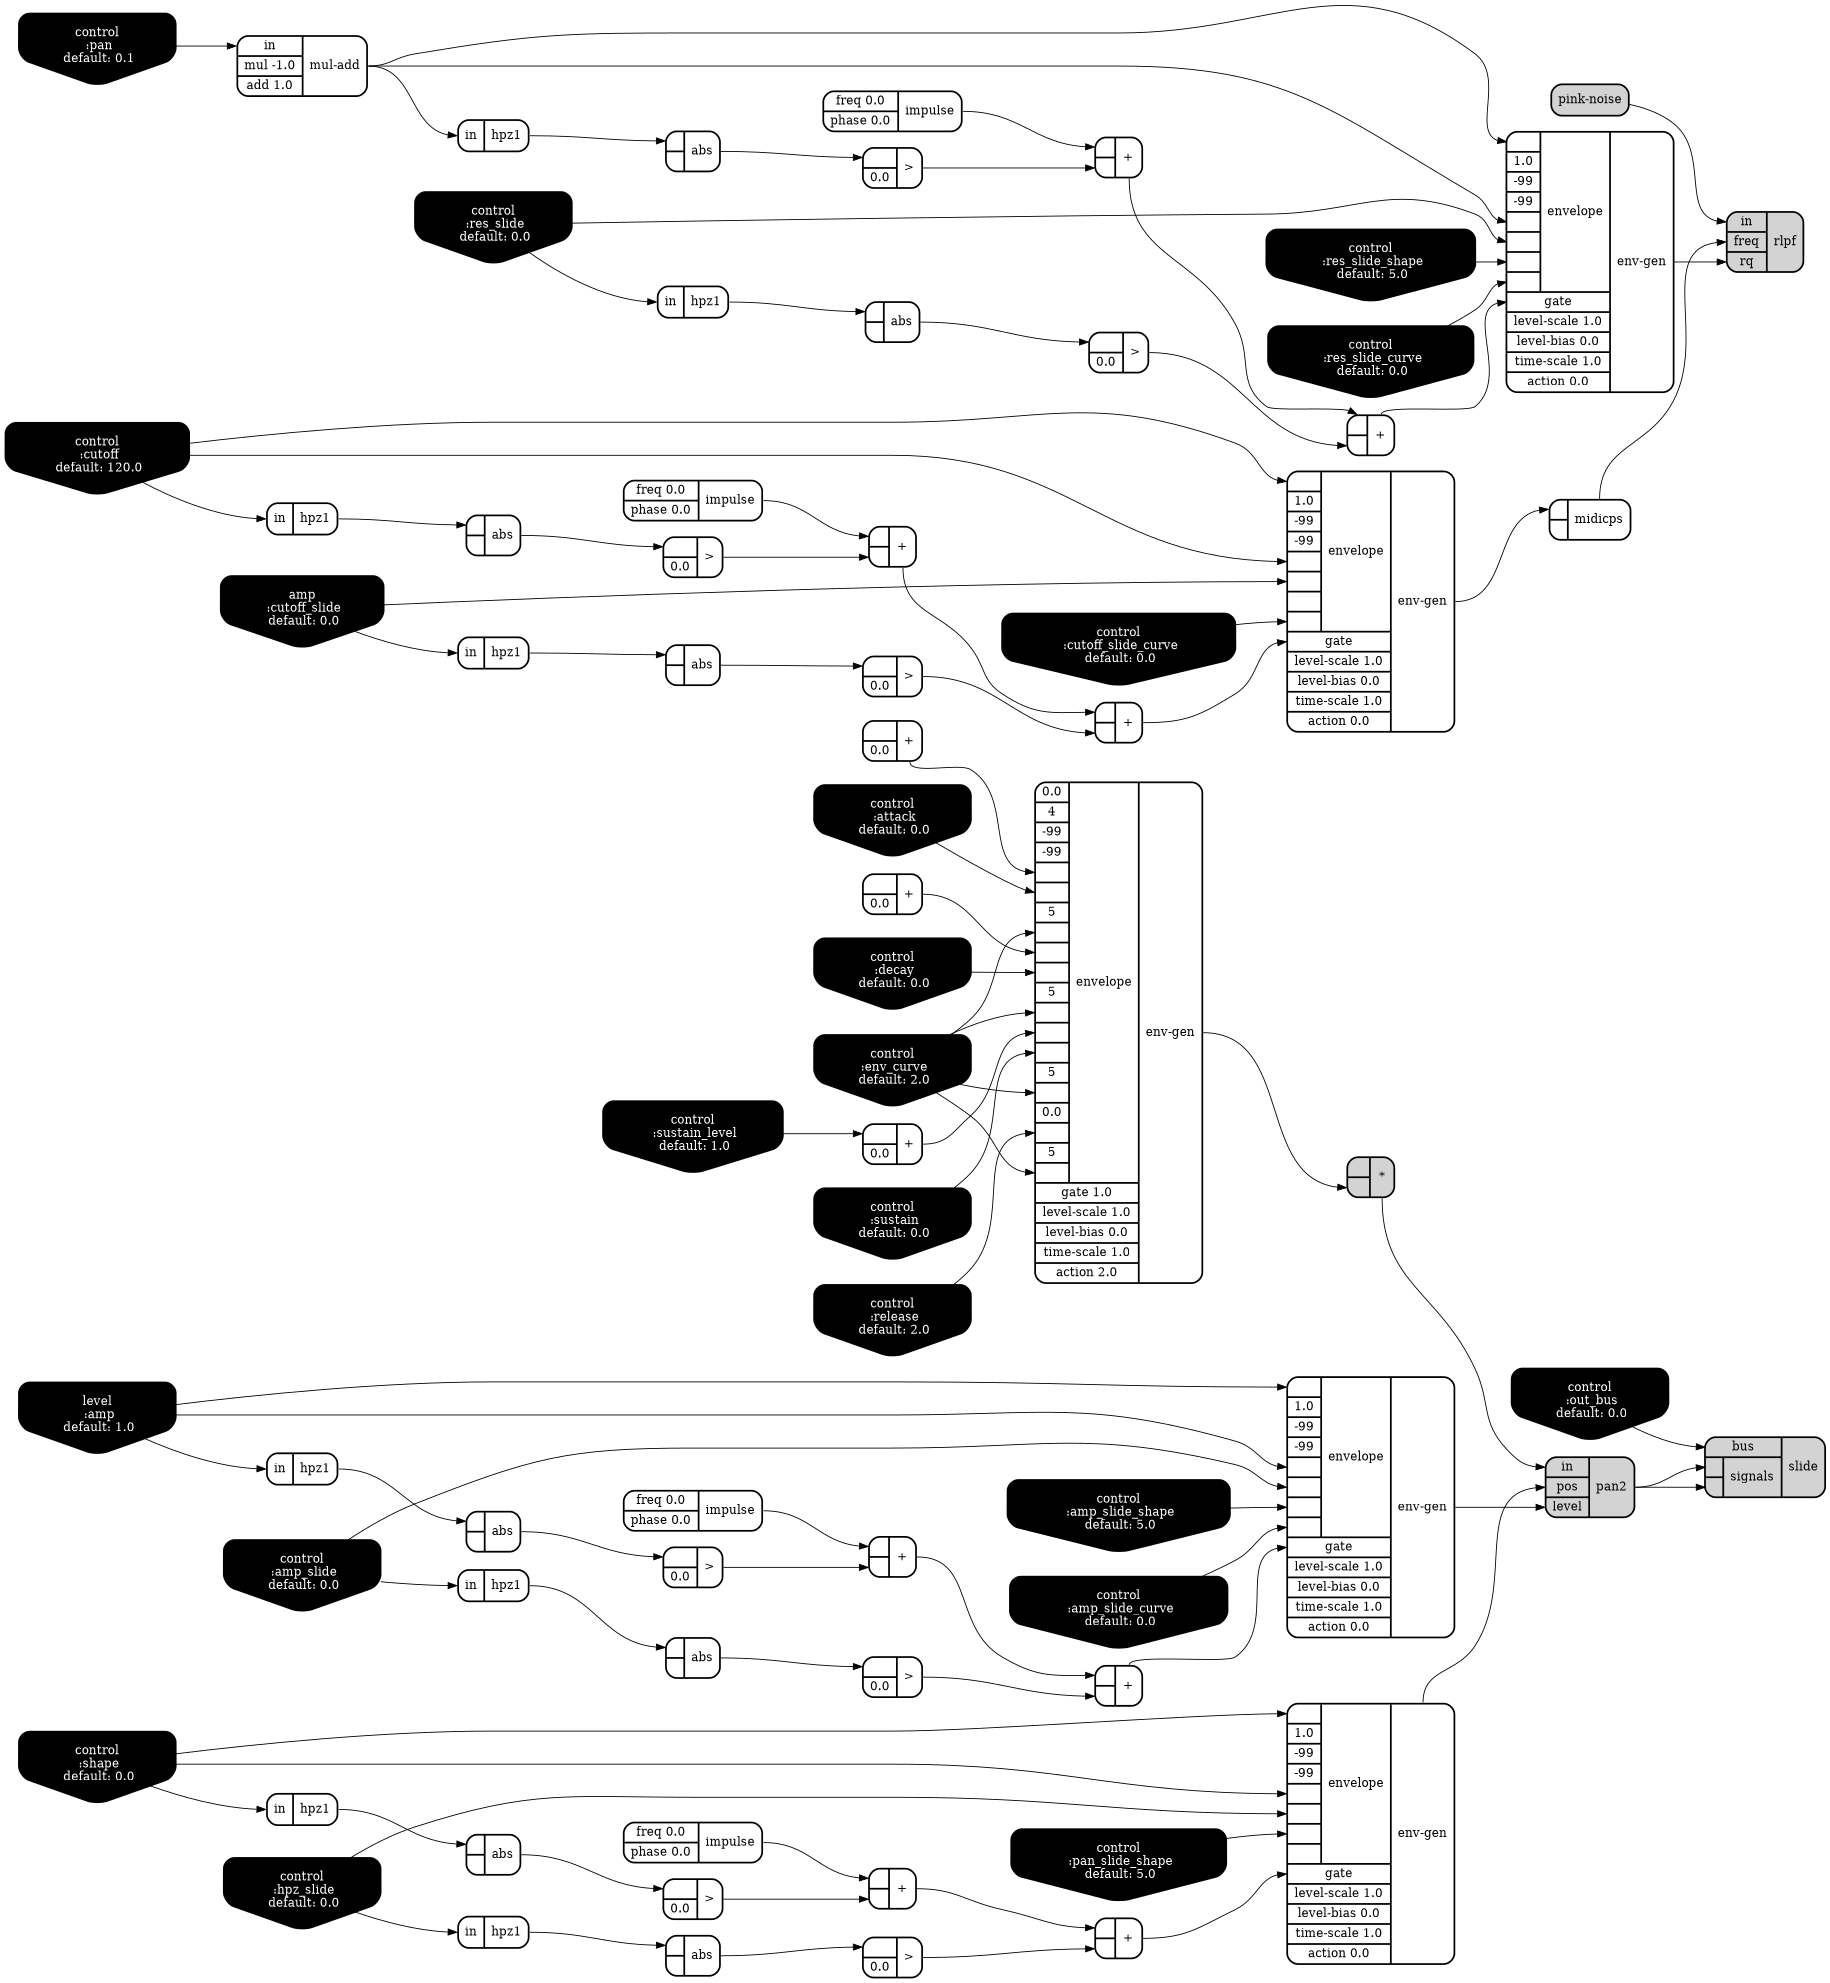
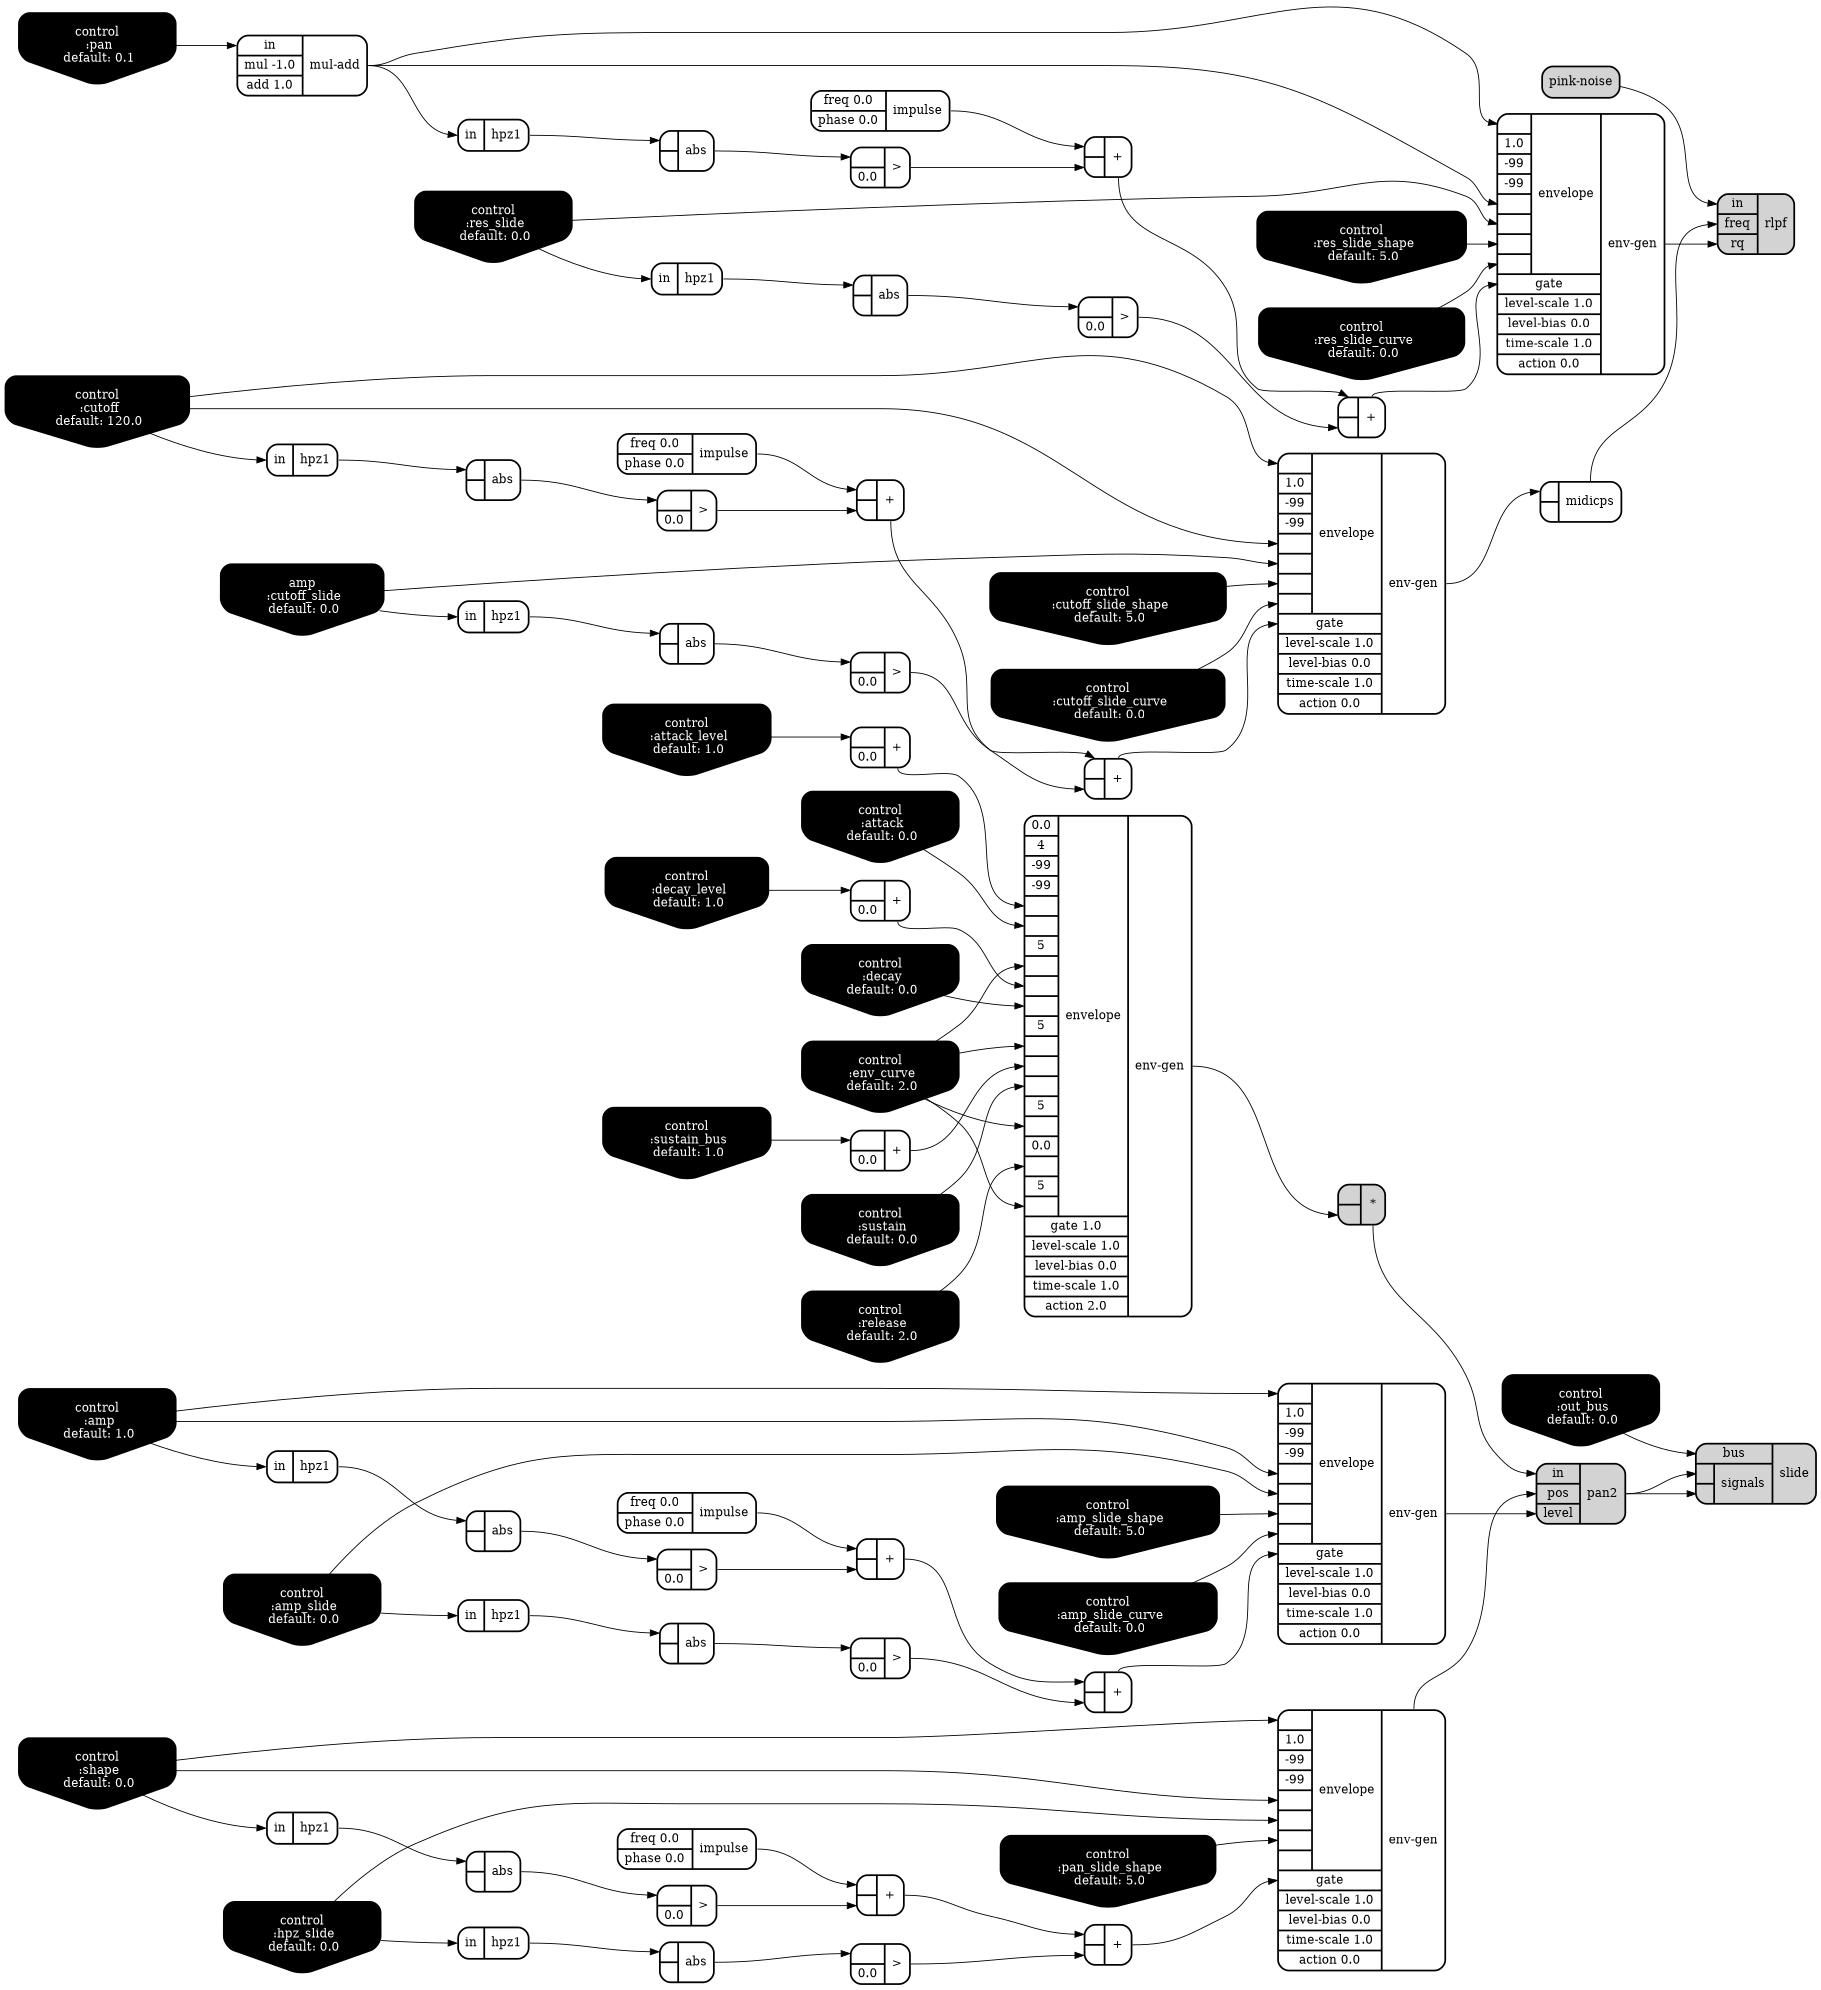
none -> (1108, 605)
none -> (687, 737)
none -> (687, 890)
(693, 1134) -> (687, 1140)
(97, 1415) -> (97, 1421)
